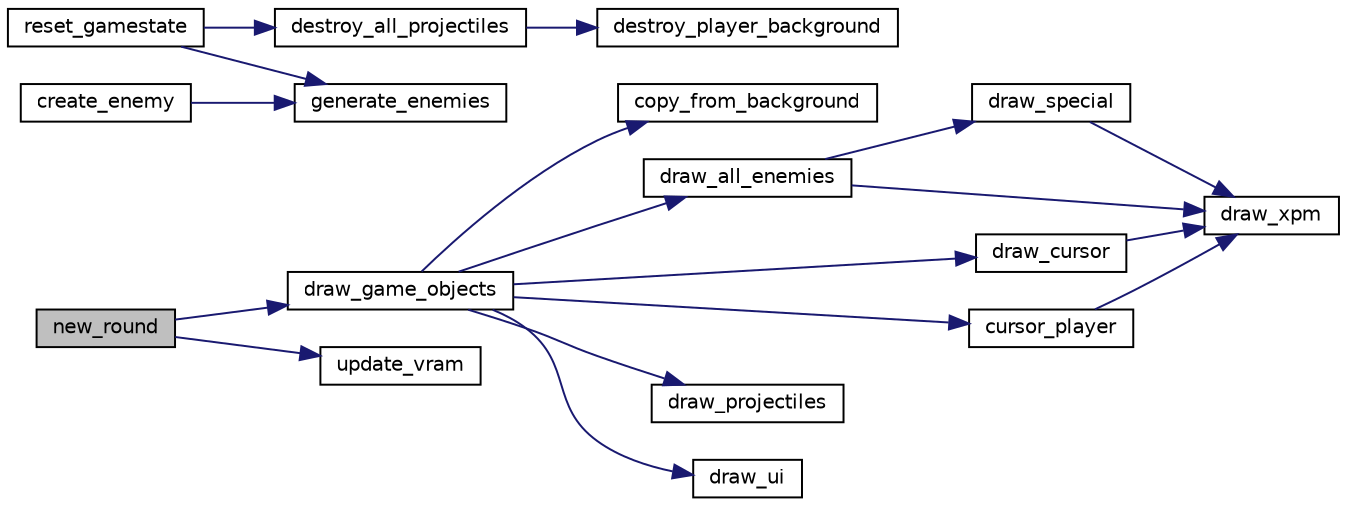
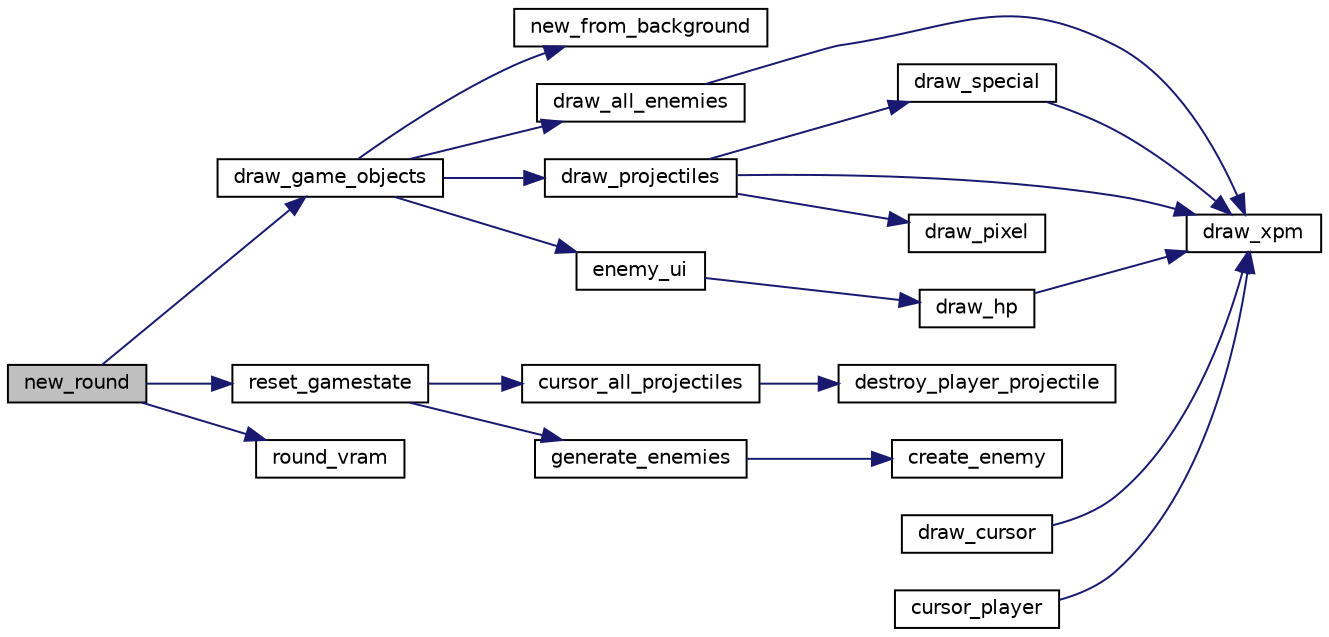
(400, 28) -> (641, 384)
(748, 28) -> (977, 384)
(233, 103) -> (809, 459)
(748, 103) -> (641, 28)
(890, 143) -> (799, 133)
none -> (958, 180)
none -> (977, 233)
(735, 271) -> none
none -> (977, 309)
(731, 310) -> none
(400, 366) -> (330, 459)
none -> (179, 384)
(748, 479) -> (641, 271)
